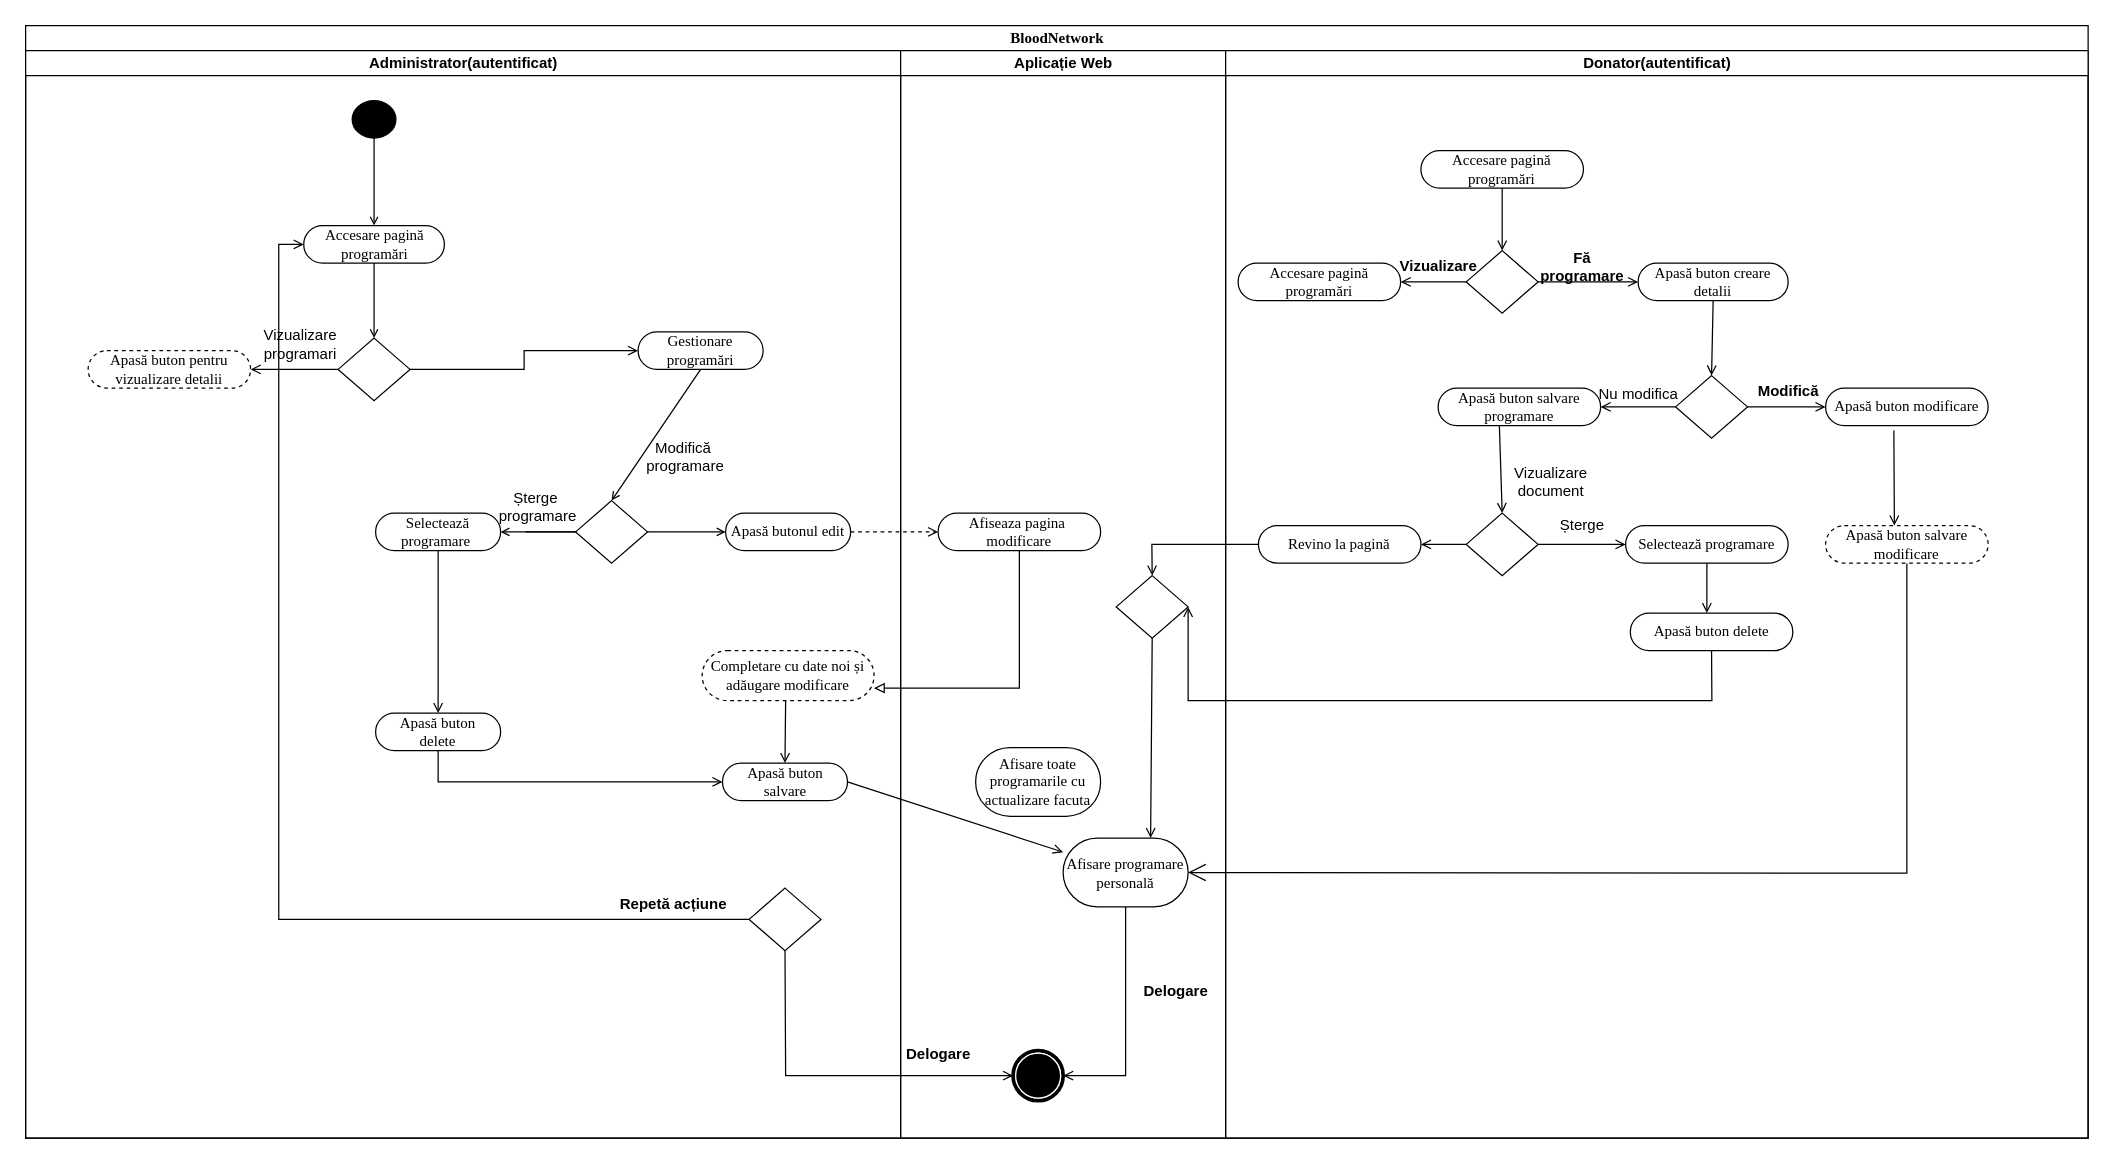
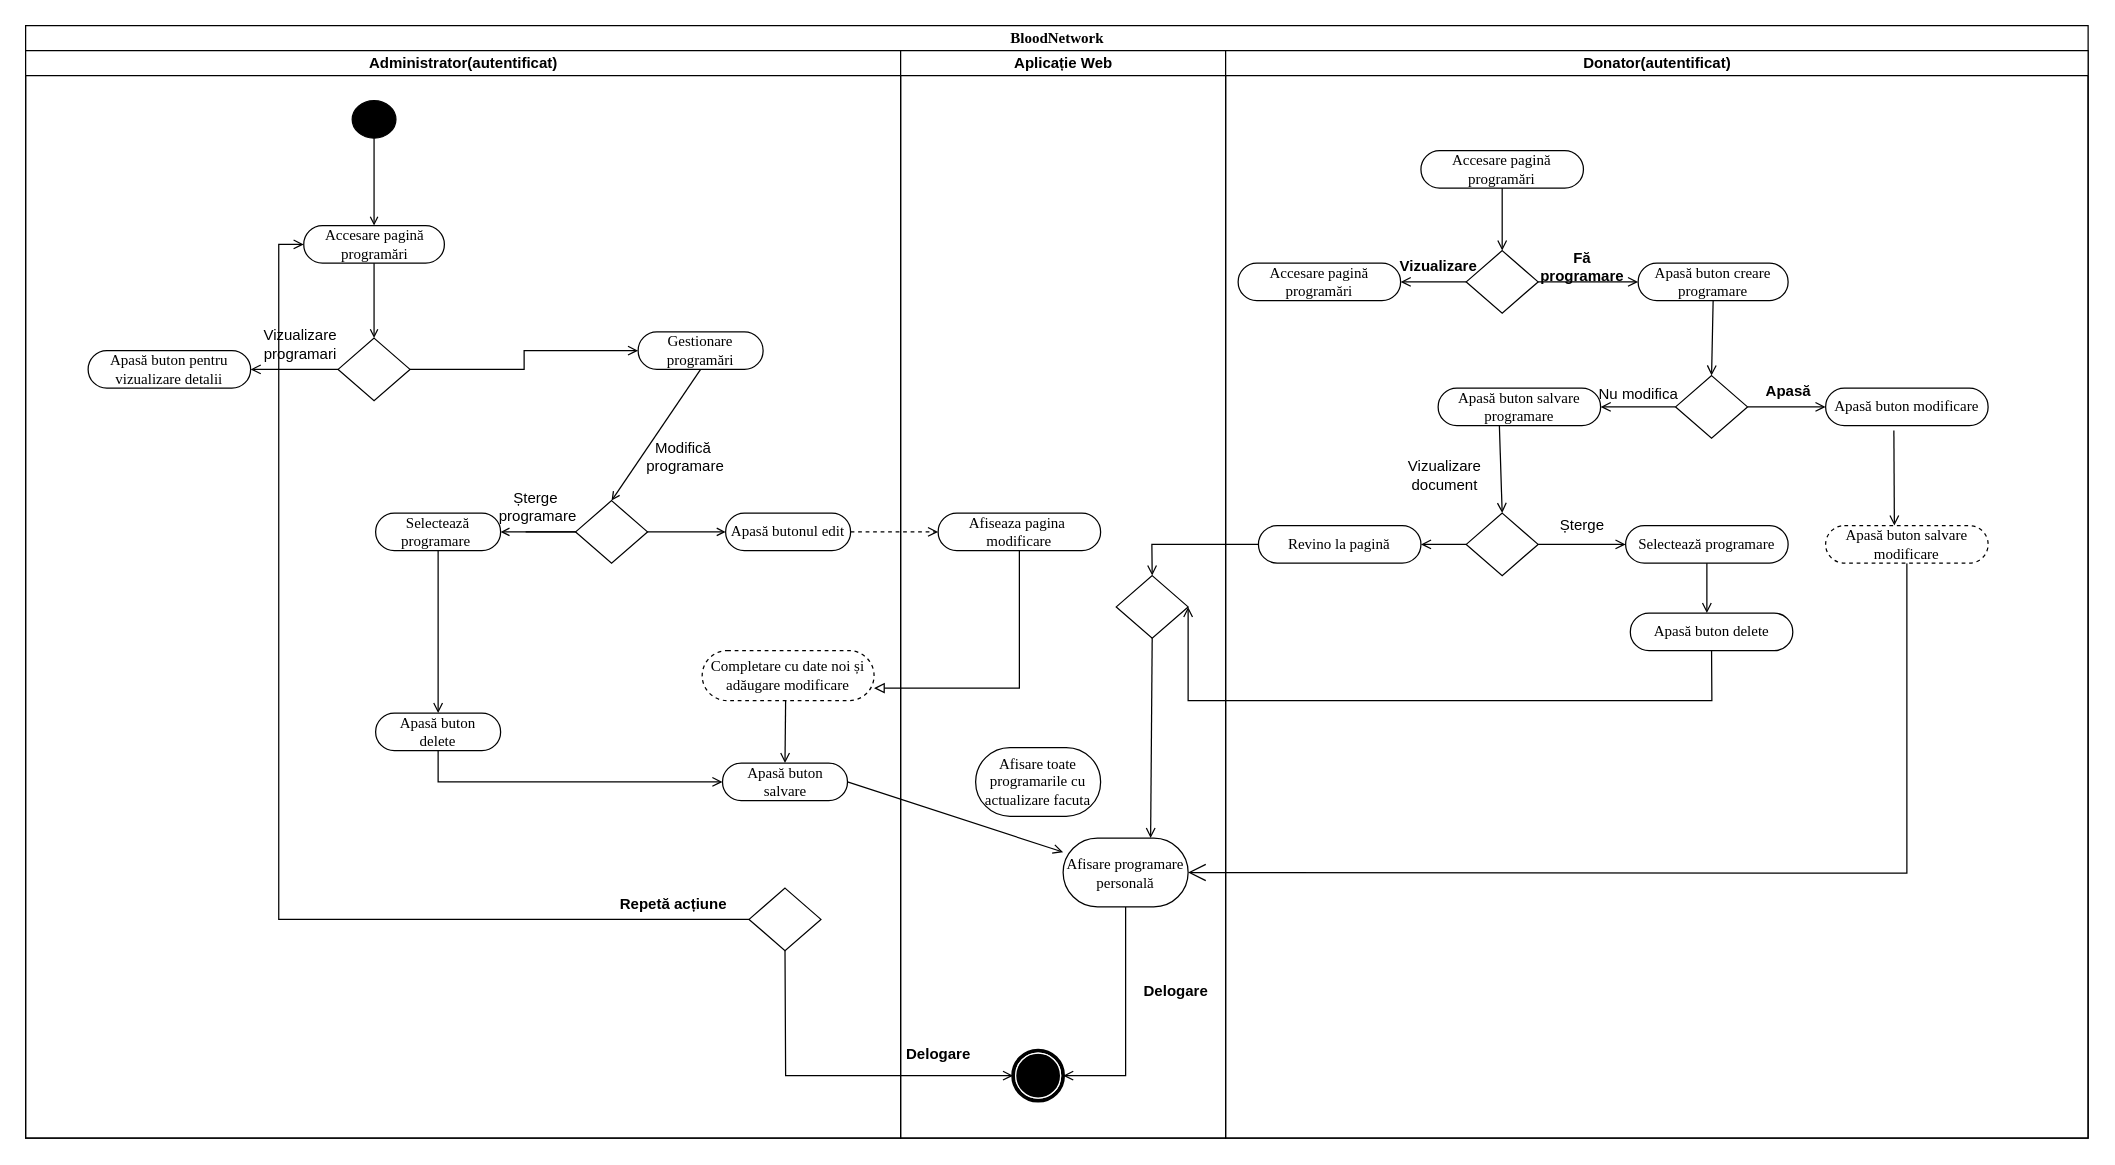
(1713, 282) -> (1713, 282)
(169, 369) -> (169, 369)
(1789, 392) -> (1789, 392)
(1551, 482) -> (1444, 476)
